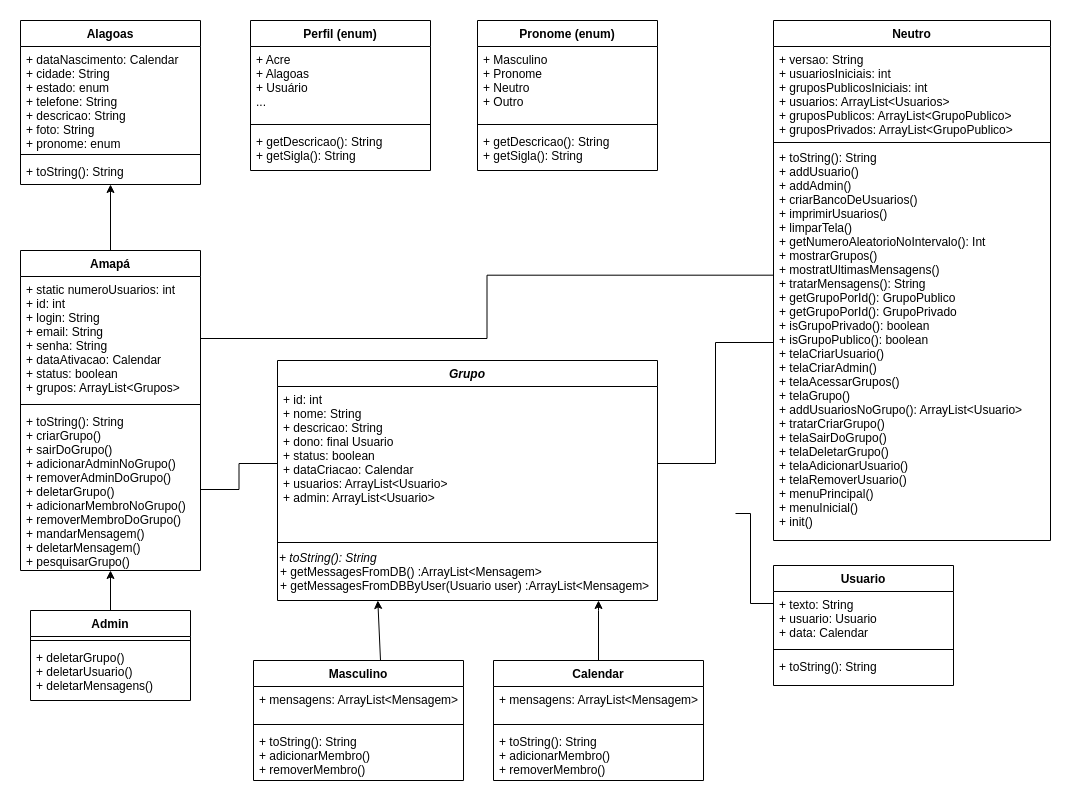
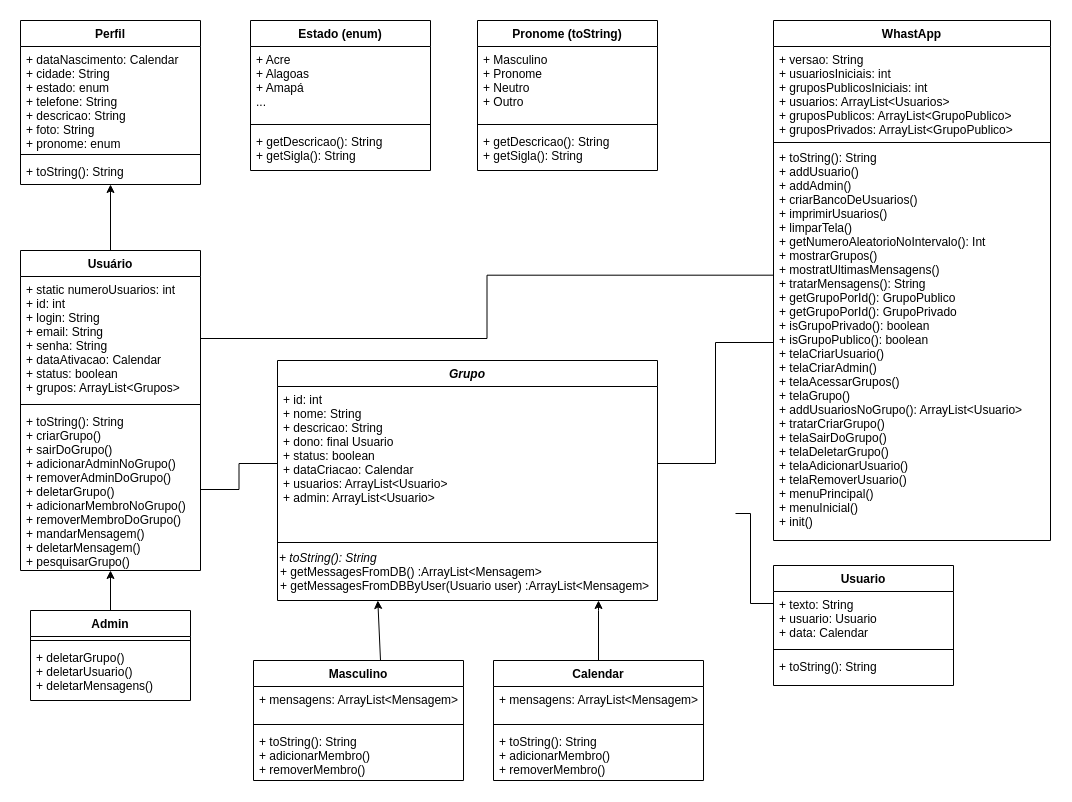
(110, 34) -> (110, 34)
(340, 34) -> (340, 34)
(567, 34) -> (567, 34)
(912, 34) -> (912, 34)
(275, 60) -> (275, 60)
(110, 264) -> (110, 264)
